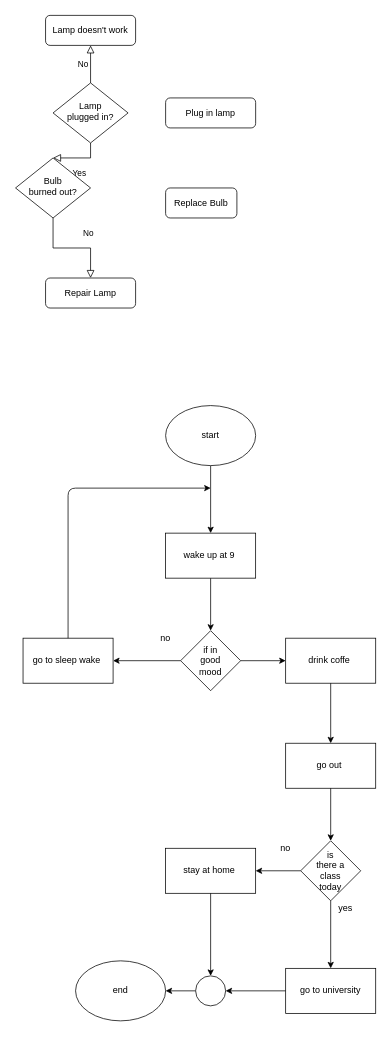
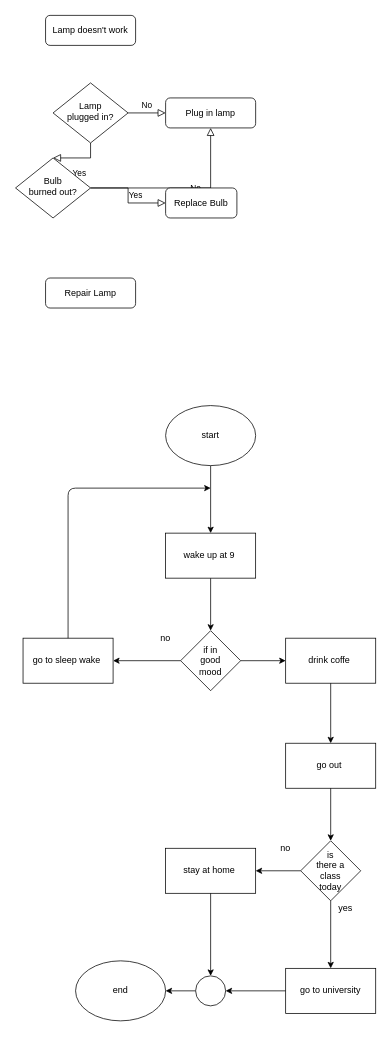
(90, 68) -> (142, 113)
none -> (135, 203)
(53, 234) -> (210, 173)
